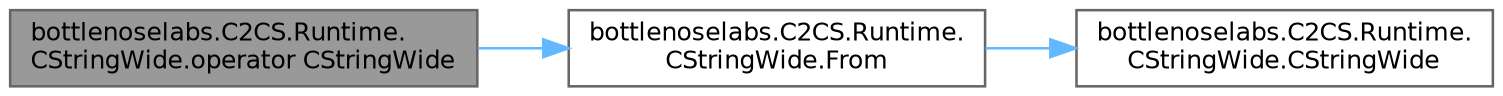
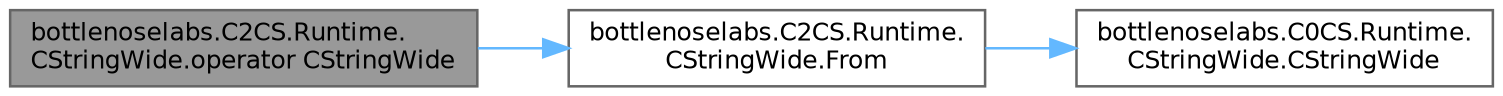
(1285, 48) -> (1285, 48)
